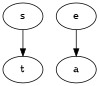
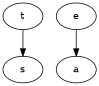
(23, 39) -> (23, 39)
